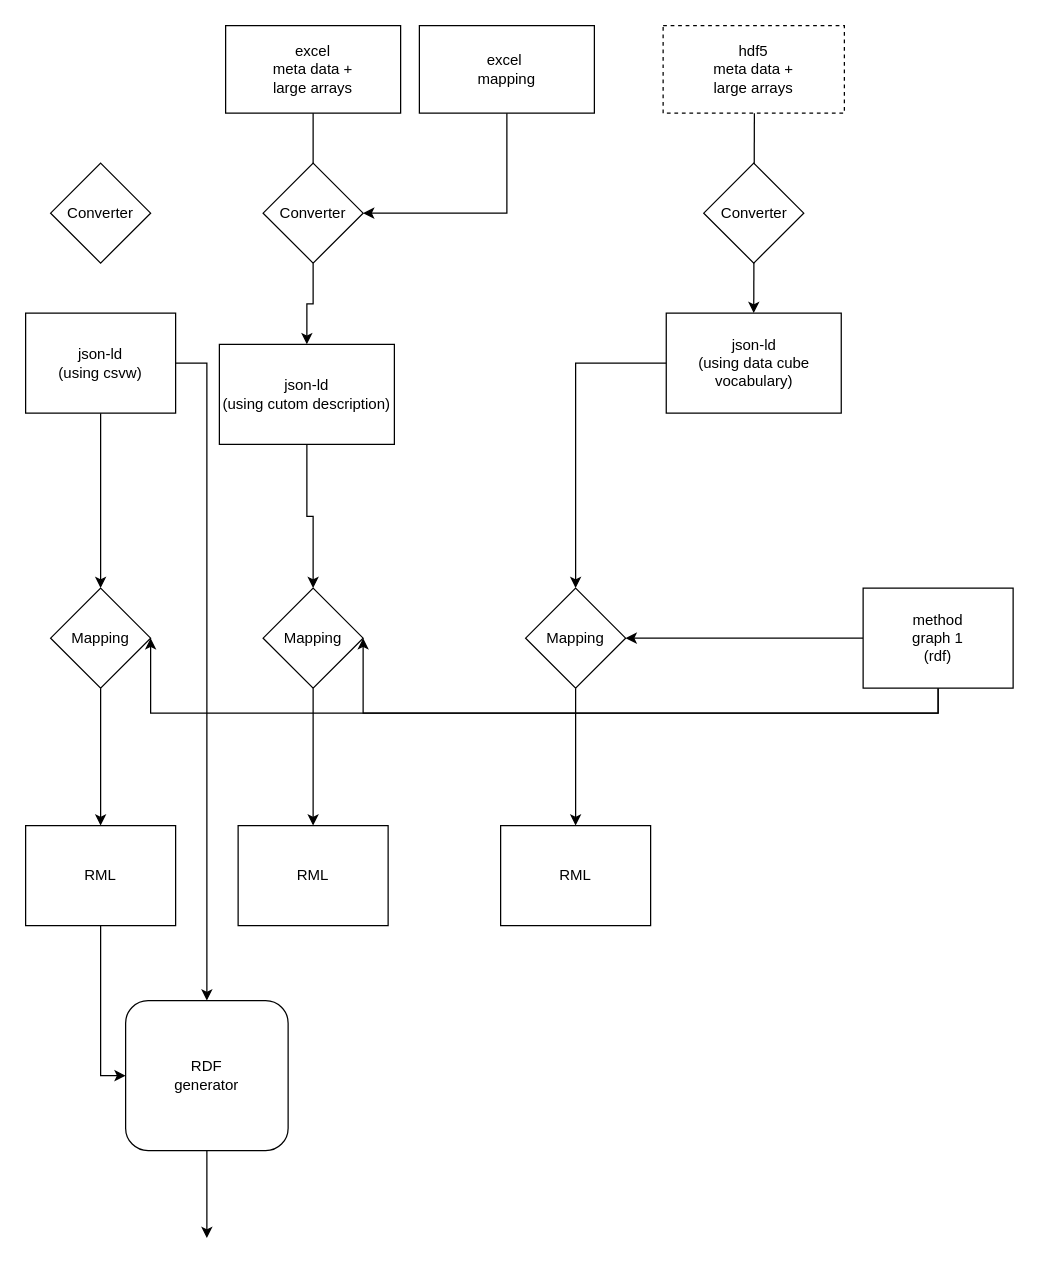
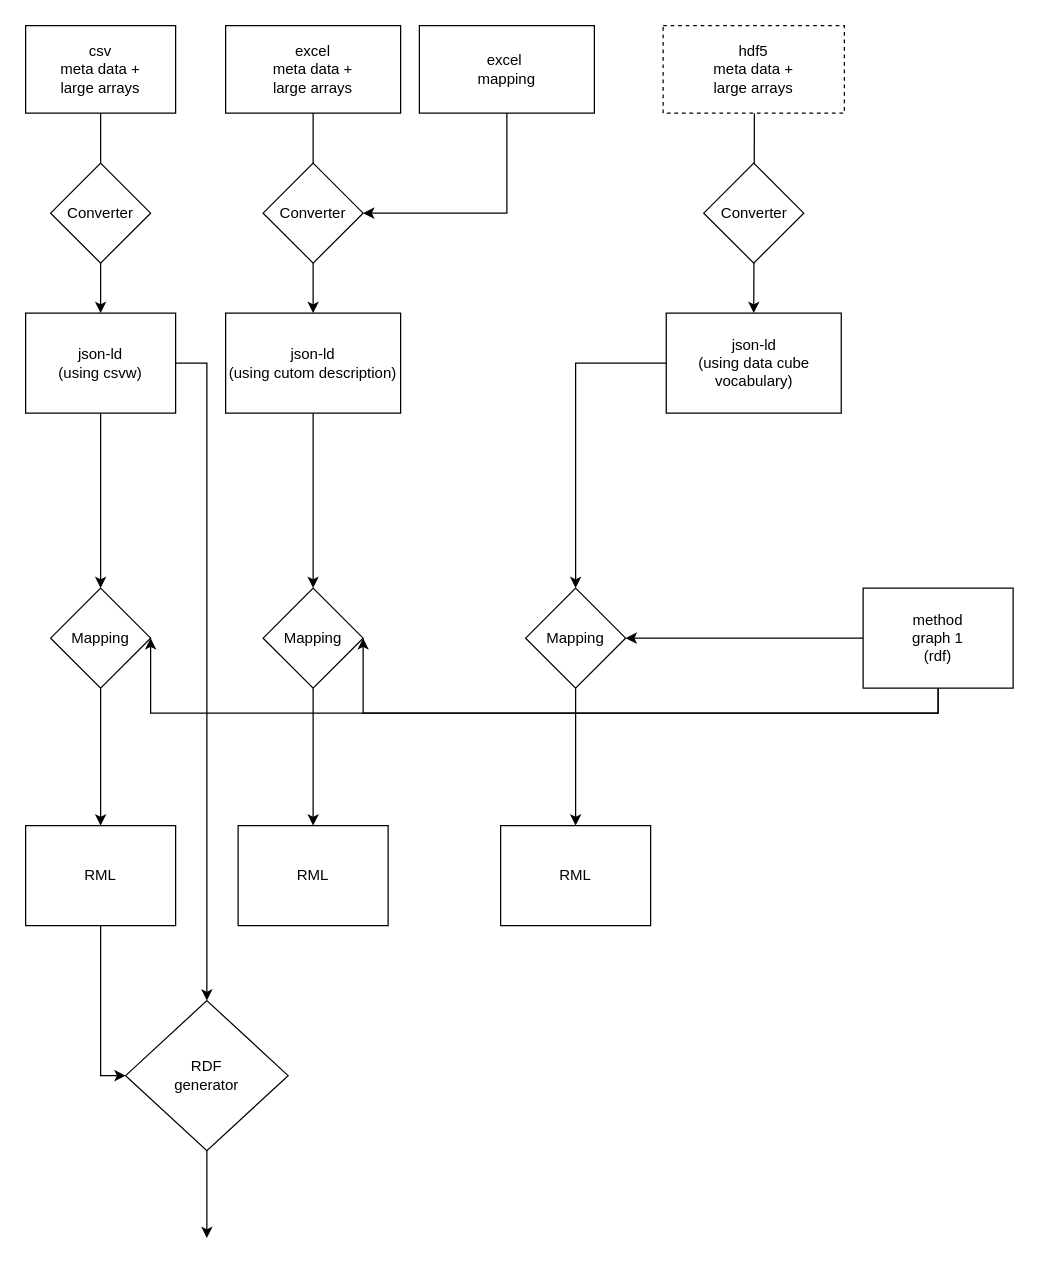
none -> (101, 69)
none -> (101, 138)
(307, 394) -> (313, 363)
(207, 1076) -> (207, 1076)
